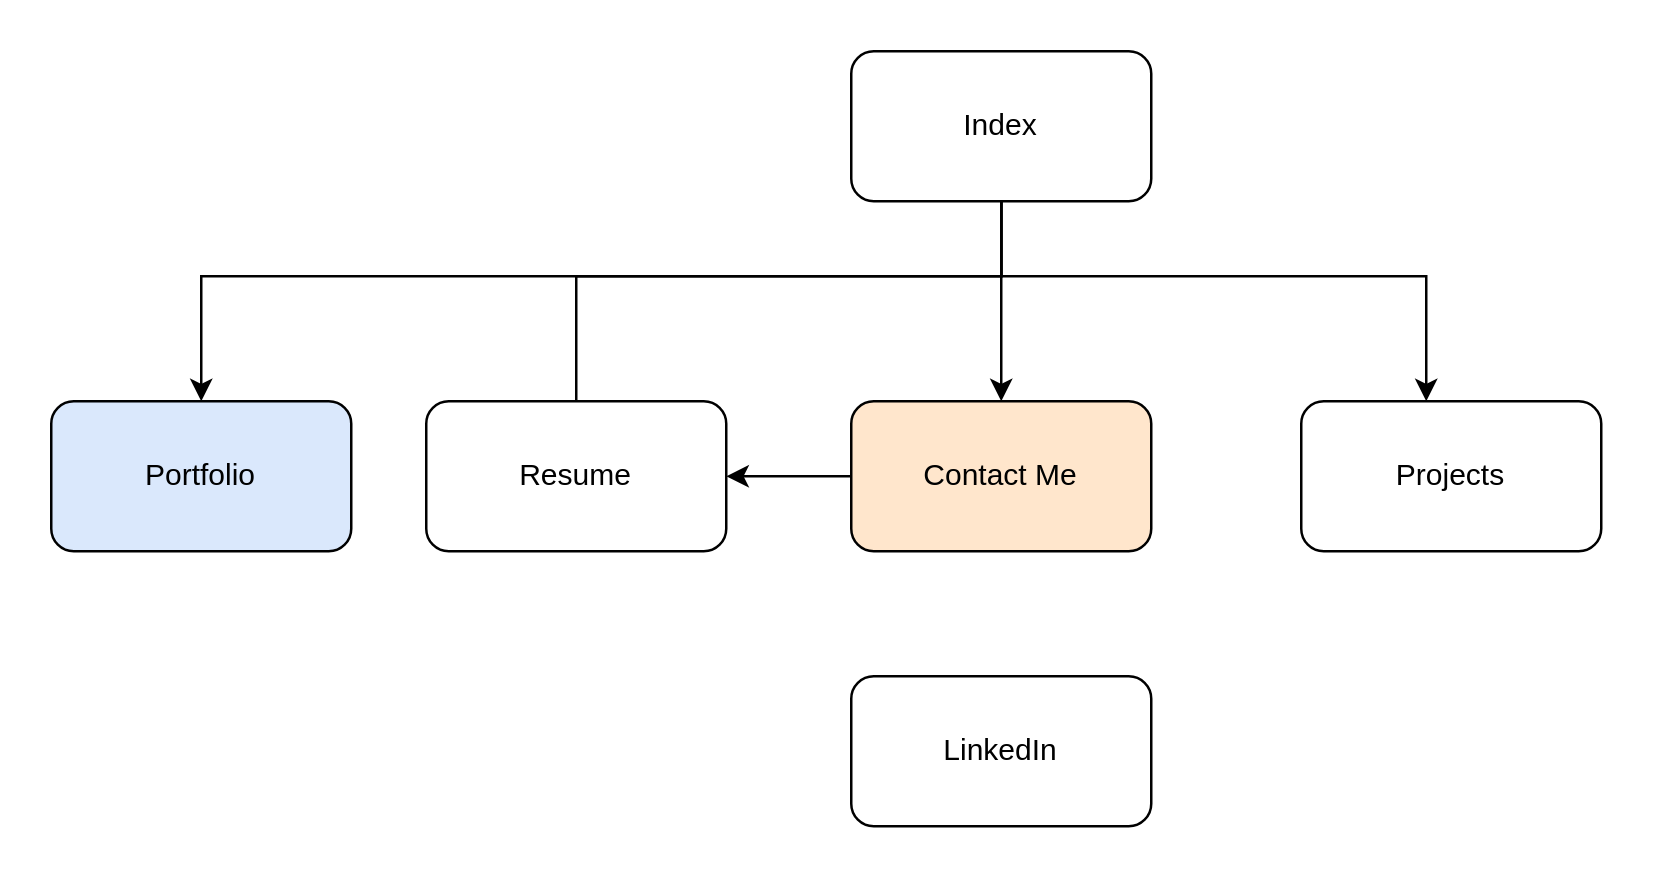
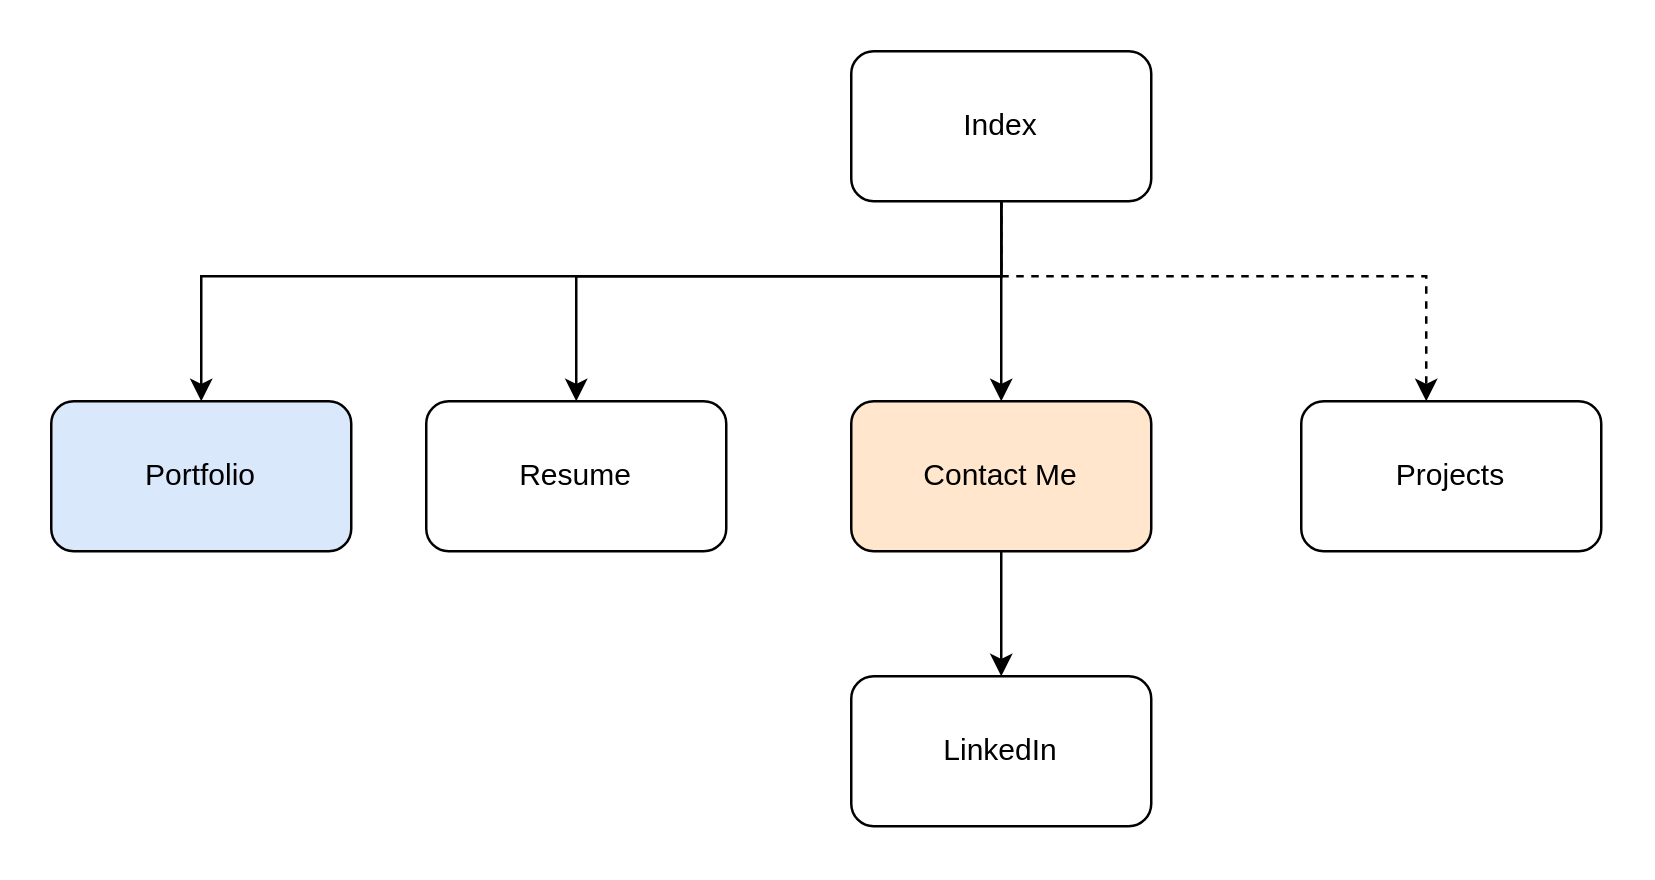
(1267, 276) -> (1267, 276)
(576, 390) -> (576, 383)
(797, 476) -> (1001, 605)
